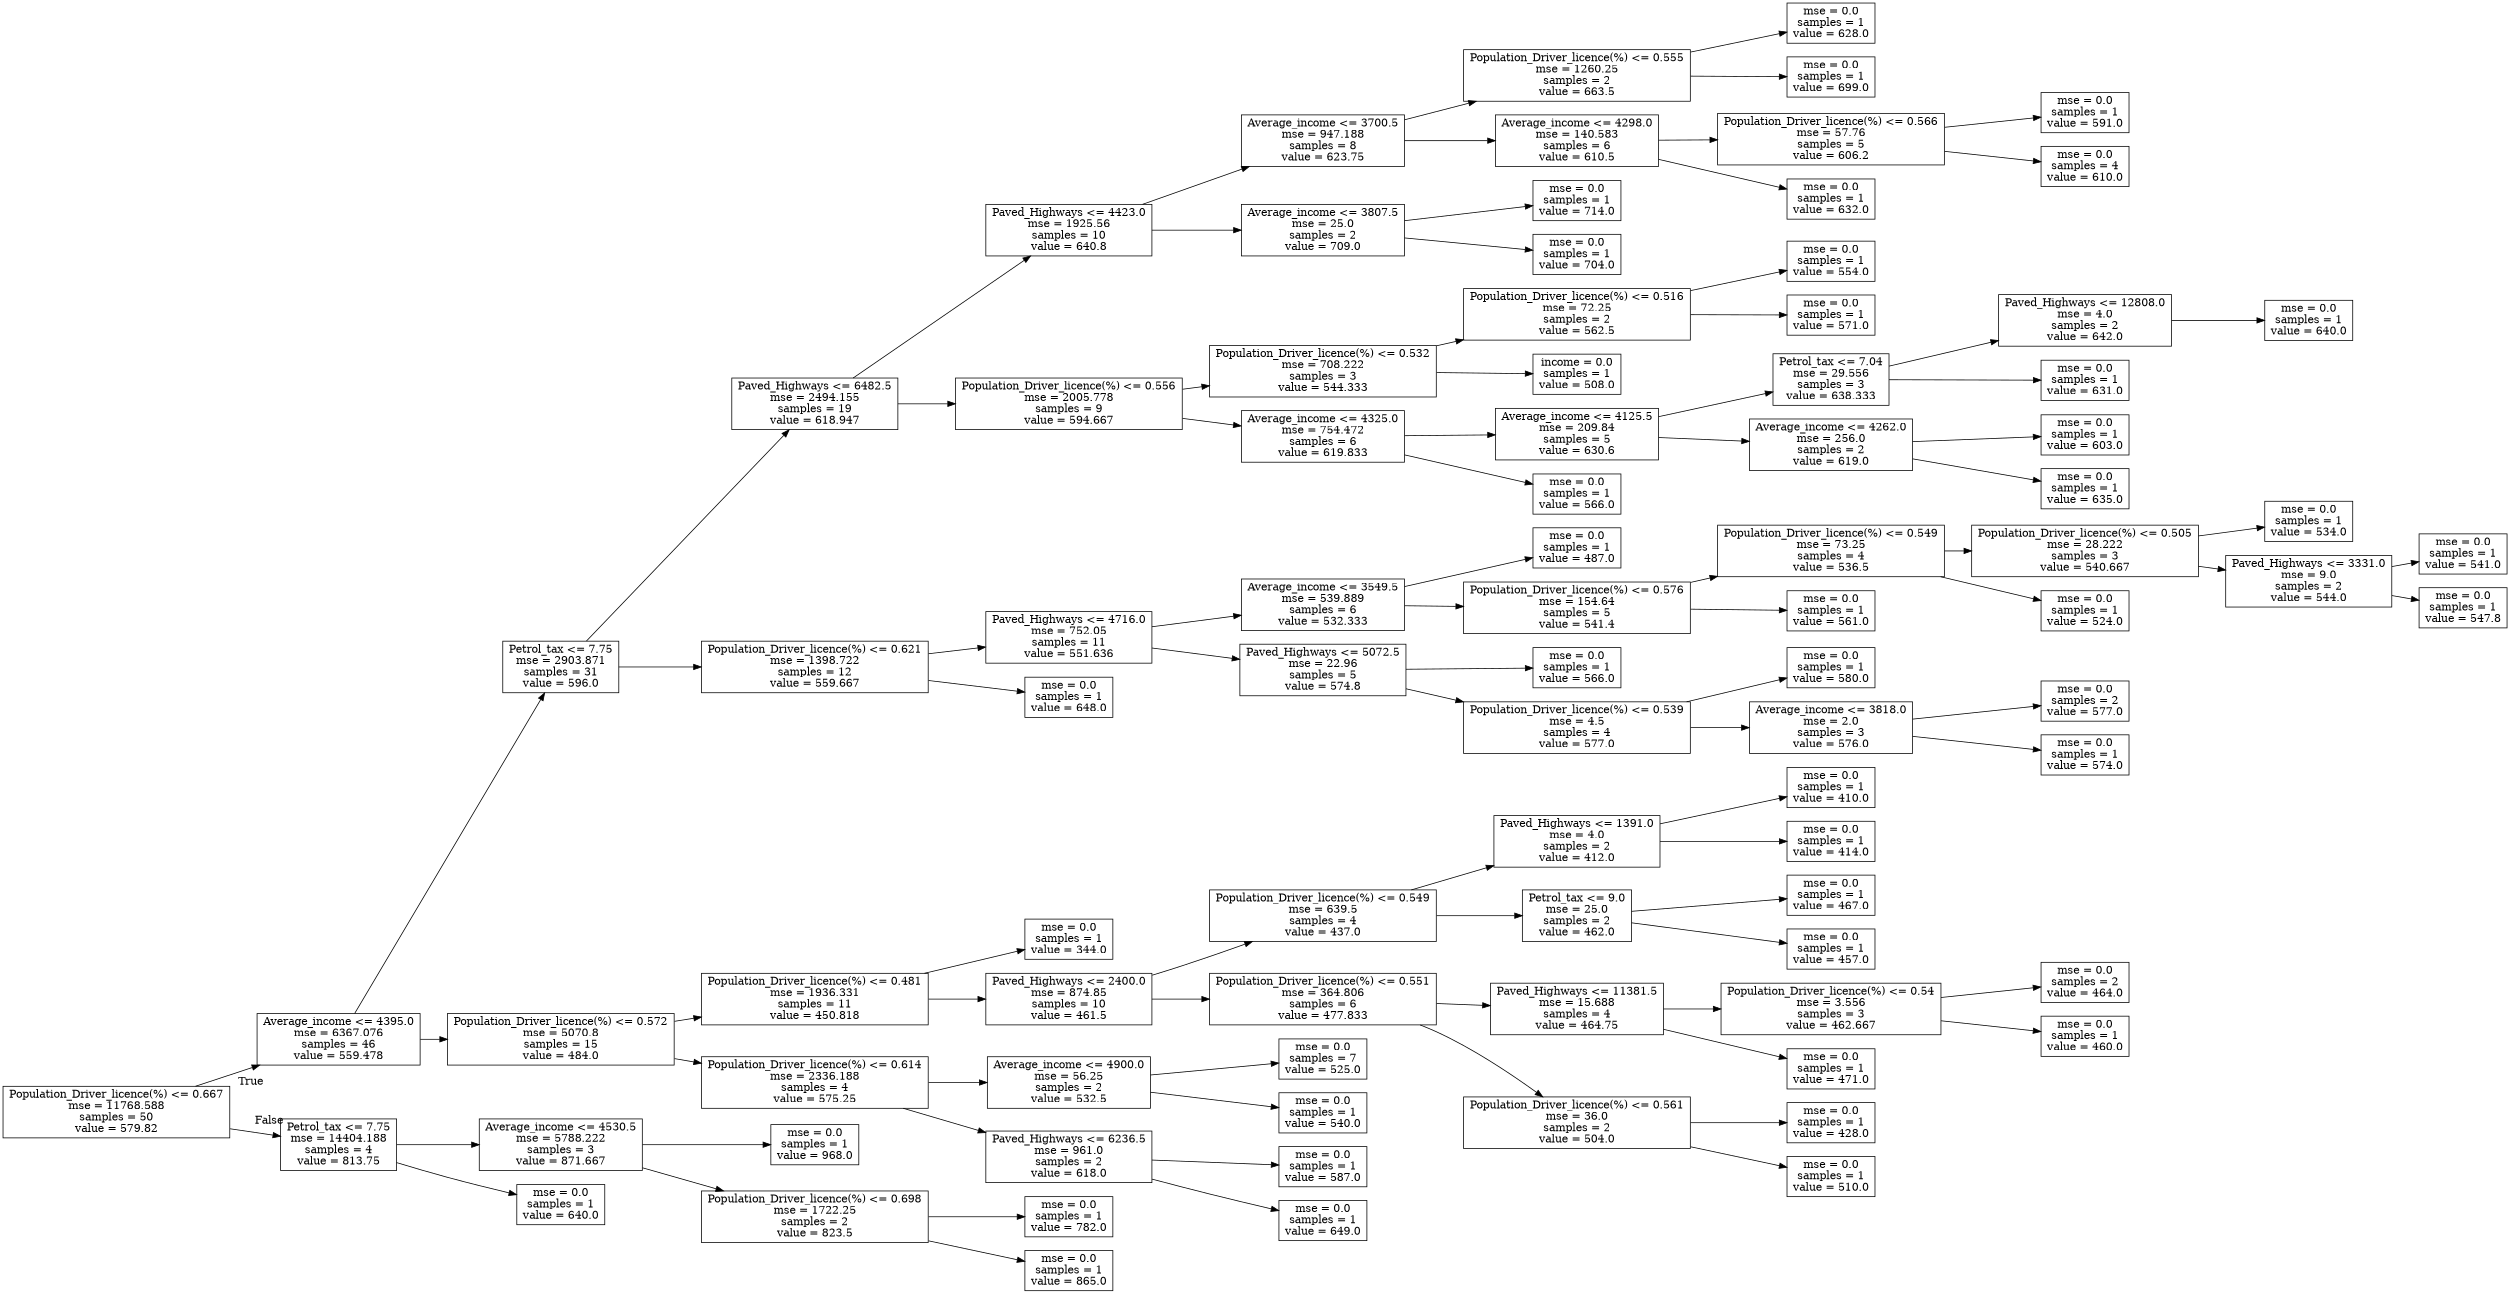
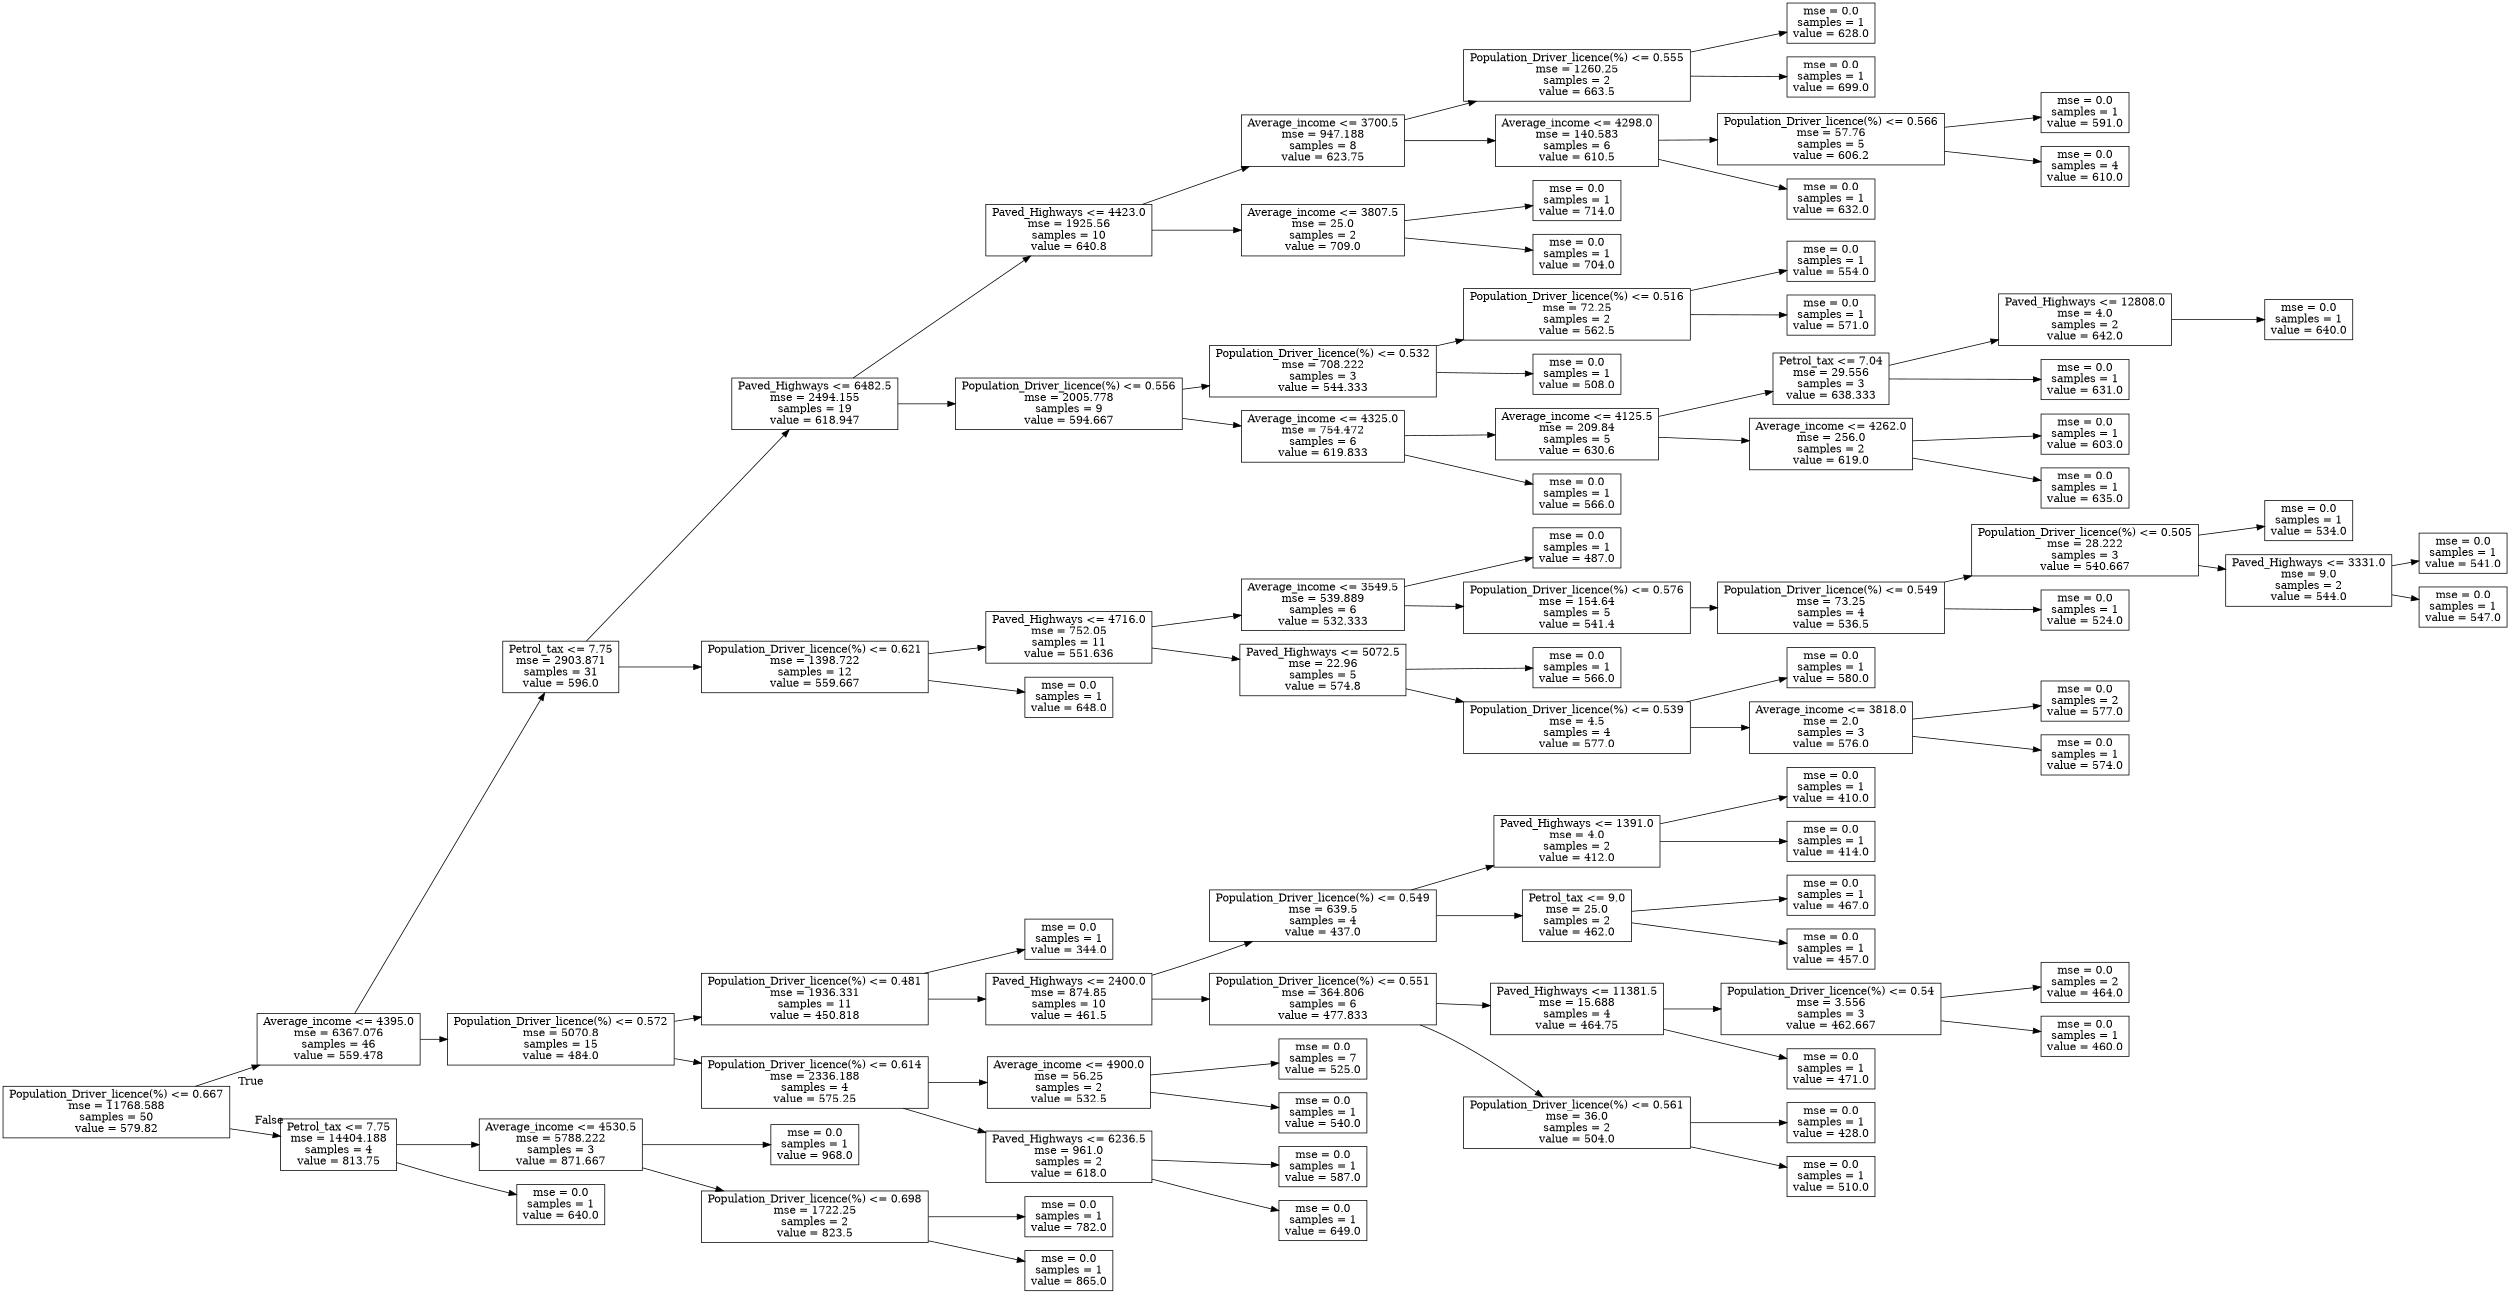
(1577, 374) -> (1577, 374)
(2463, 608) -> (2463, 607)
(1831, 611) -> none
